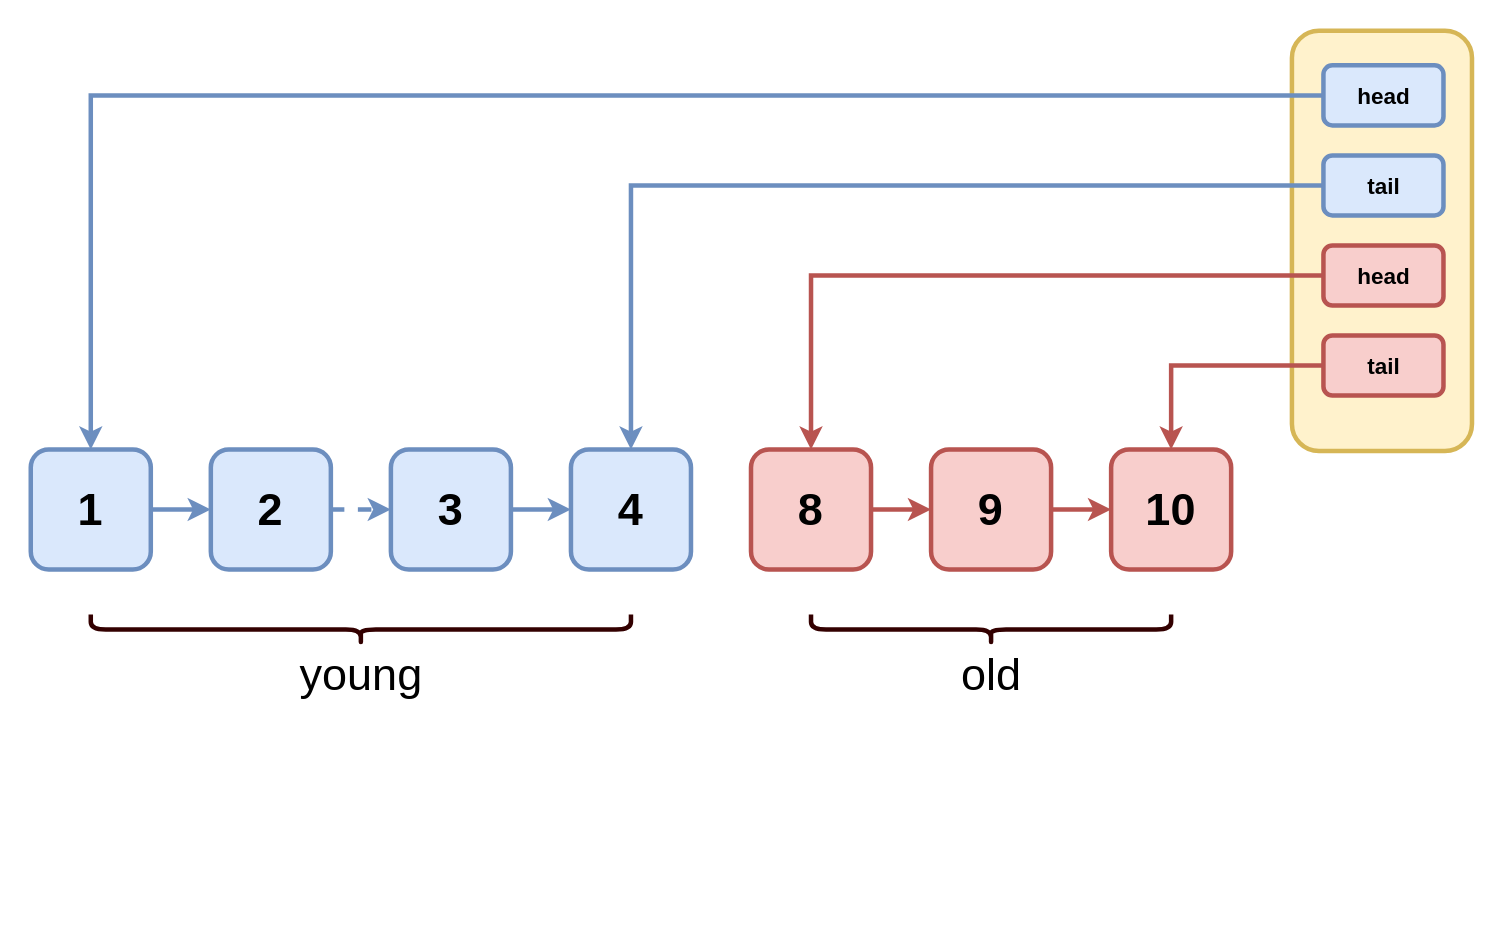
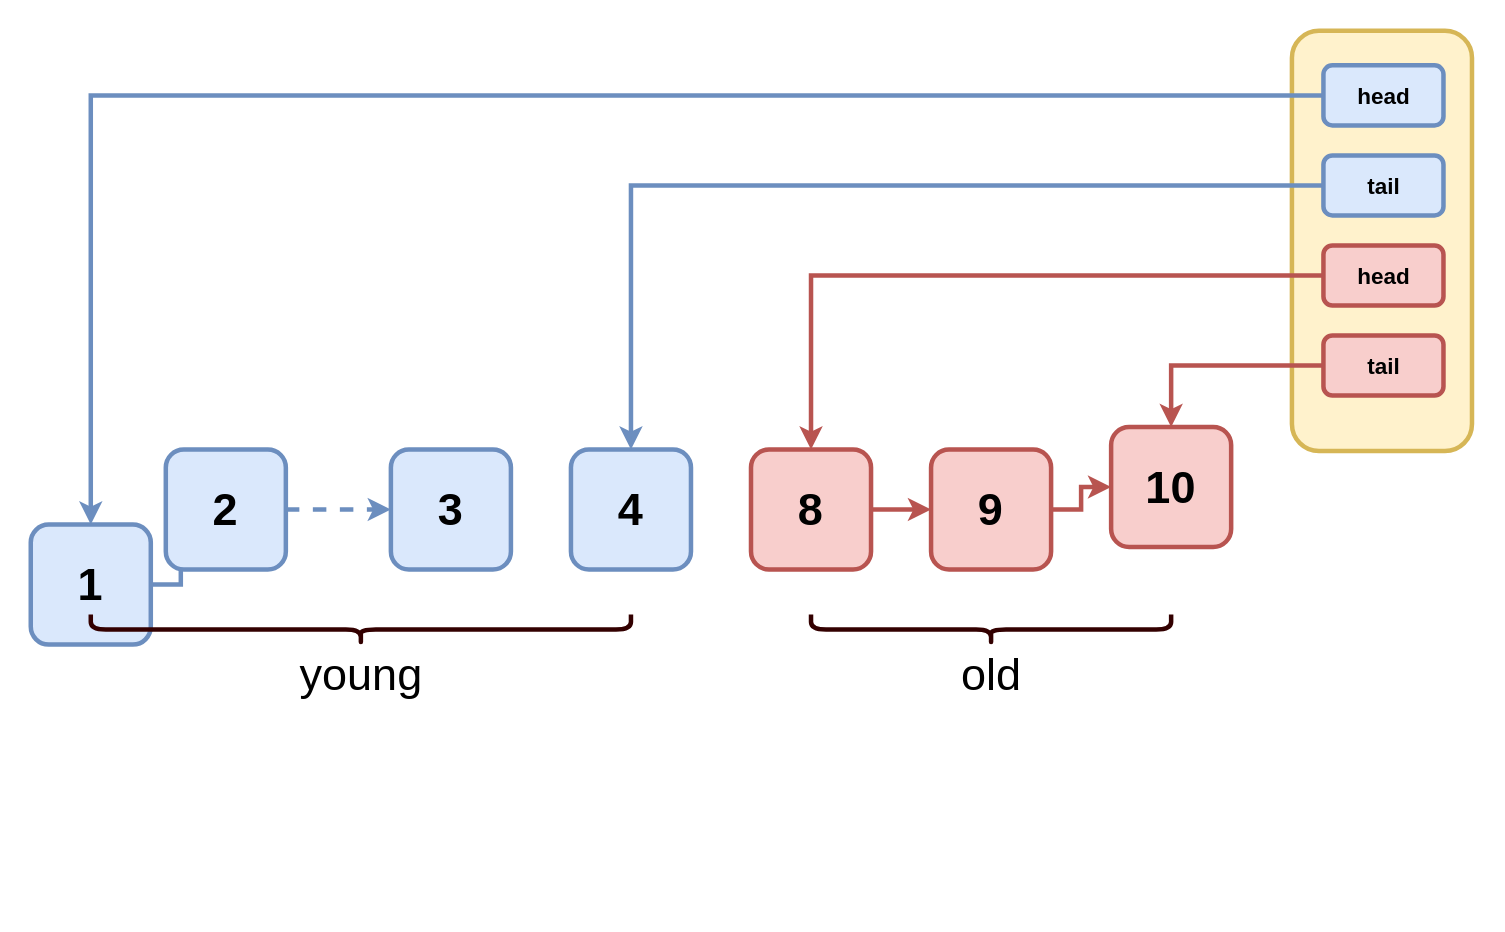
(91, 509) -> (91, 584)
(271, 509) -> (226, 509)
(533, 509) -> none
(1171, 509) -> (1171, 487)
